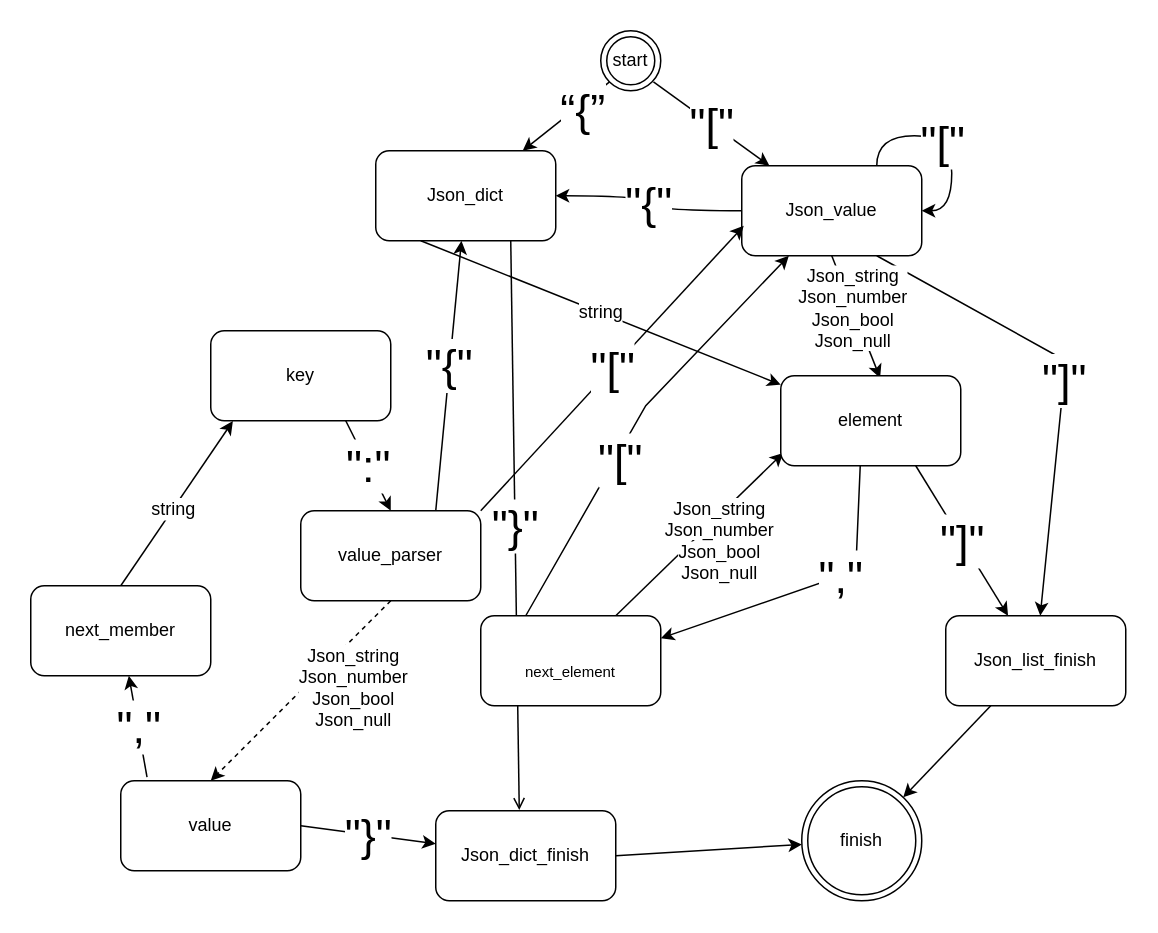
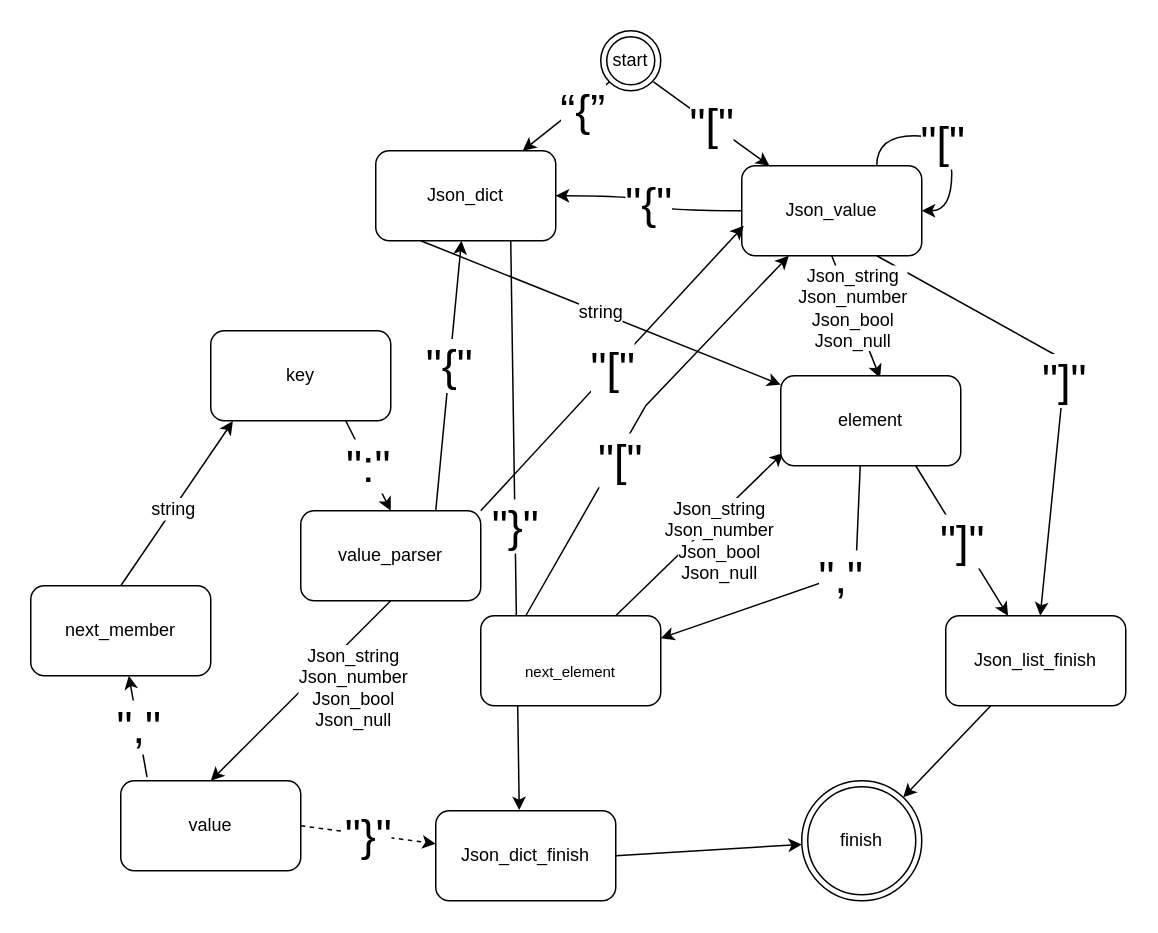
(259, 733) -> (259, 733)
(519, 801) -> (519, 799)
(324, 829) -> (324, 829)
